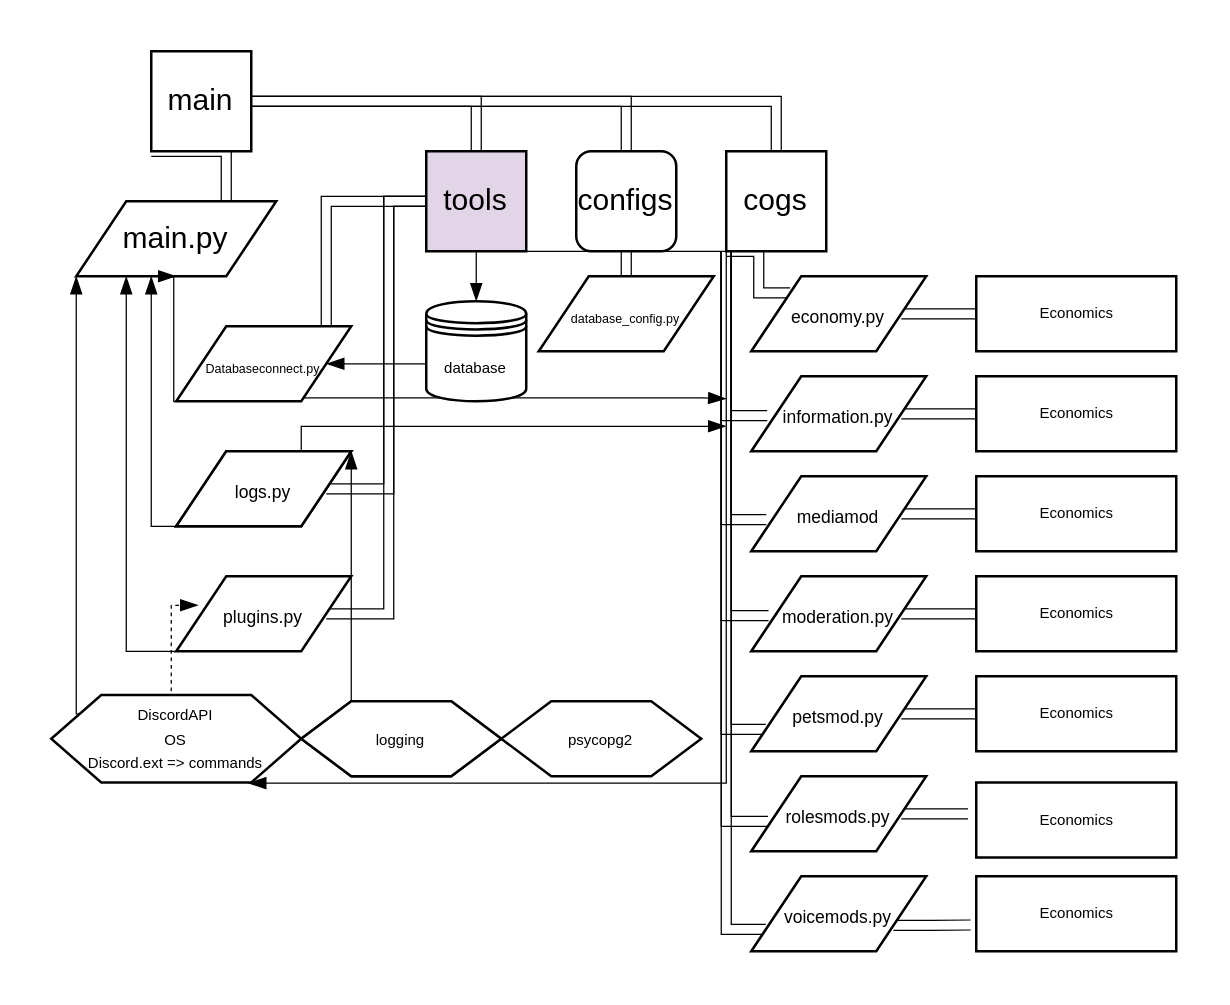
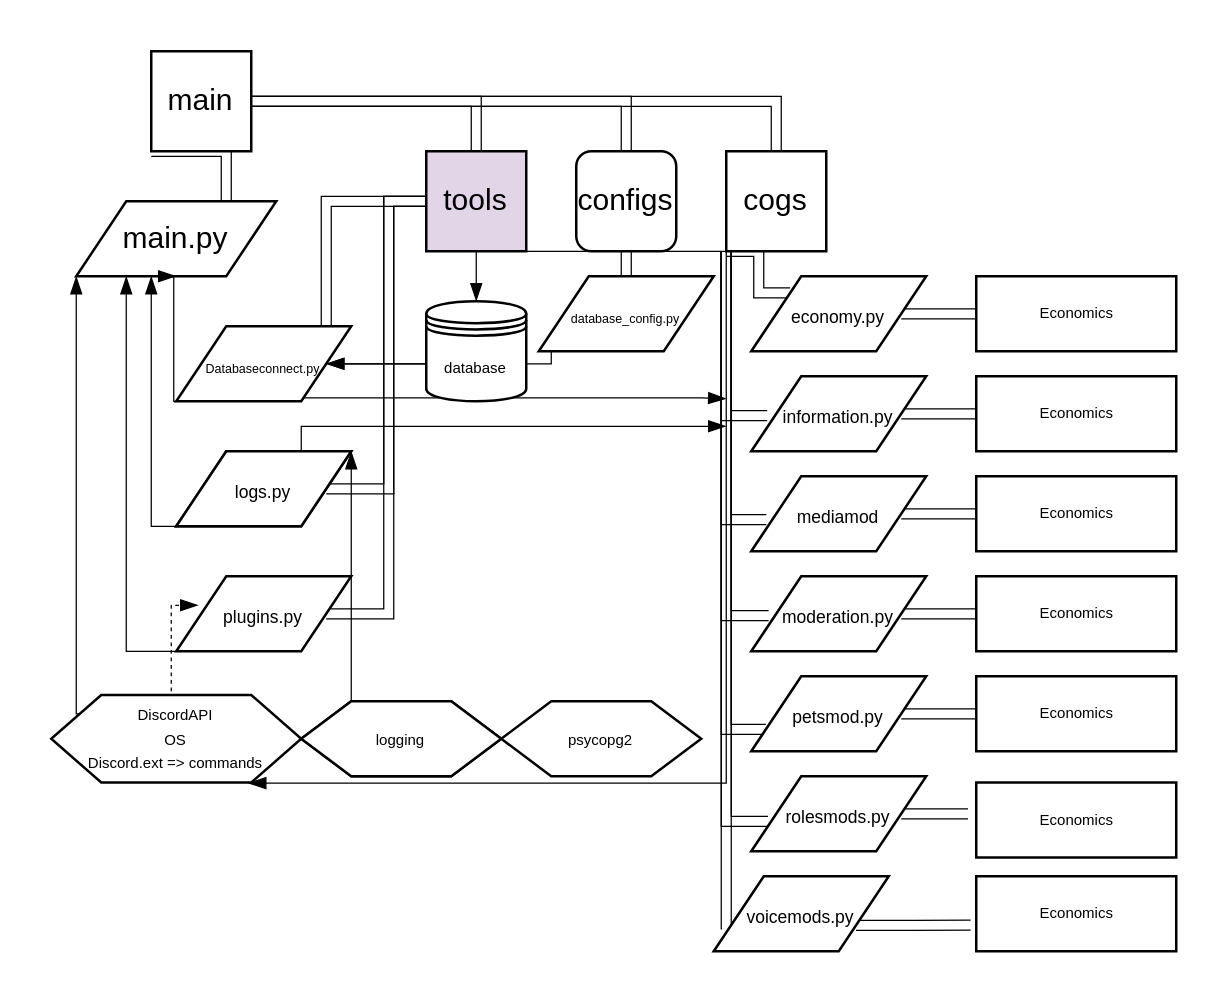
none -> (546, 364)
(839, 914) -> (801, 914)
